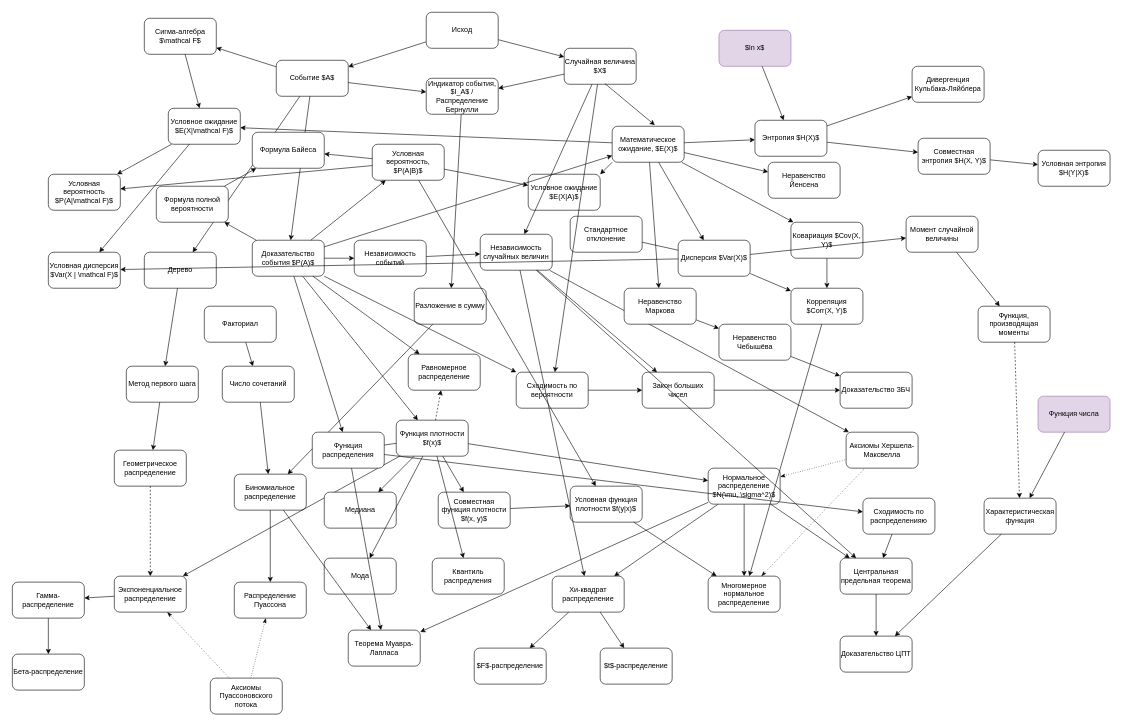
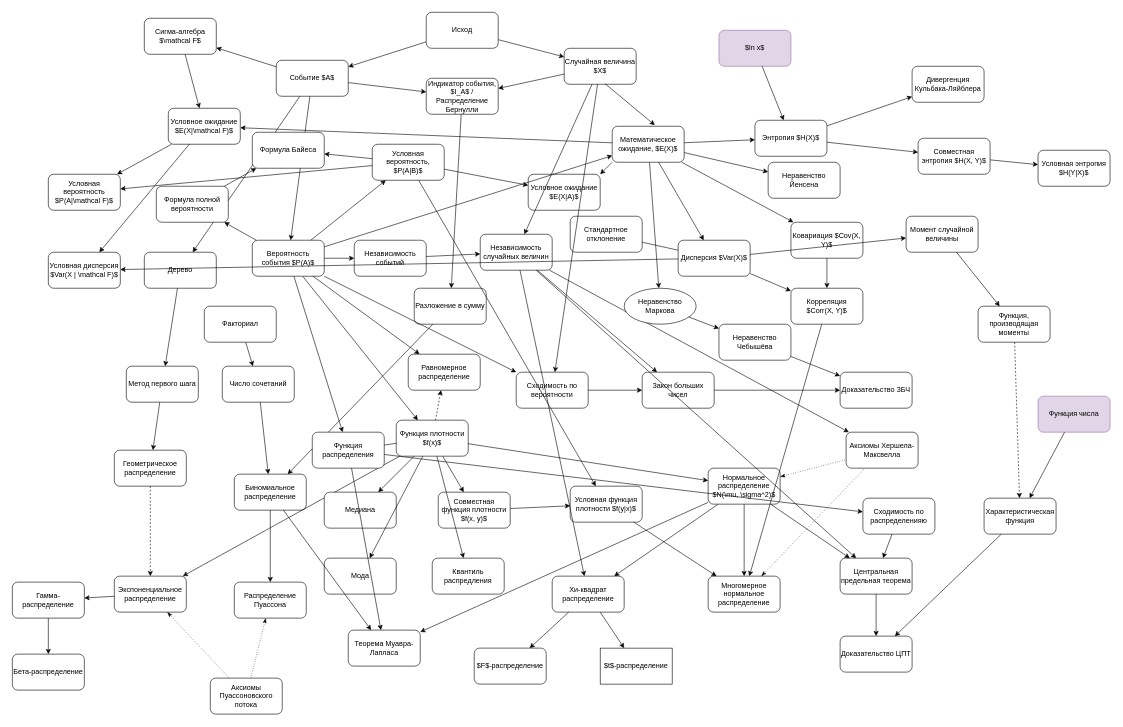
(288, 258) -> (288, 258)
(660, 306) -> (660, 306)
(636, 666) -> (636, 666)
